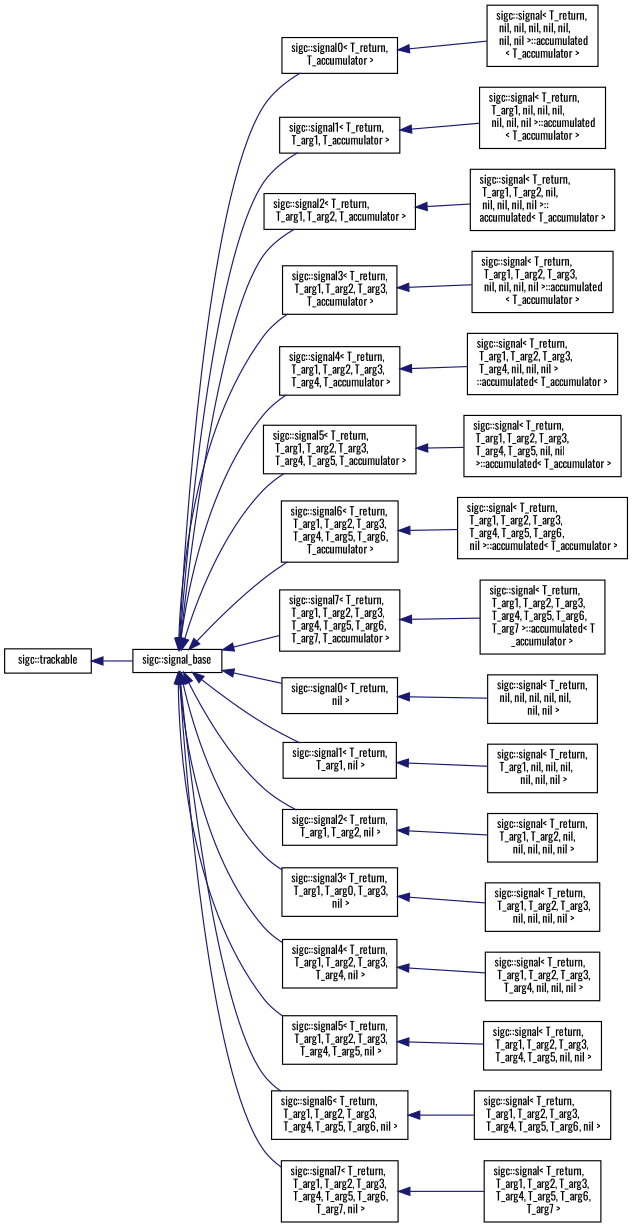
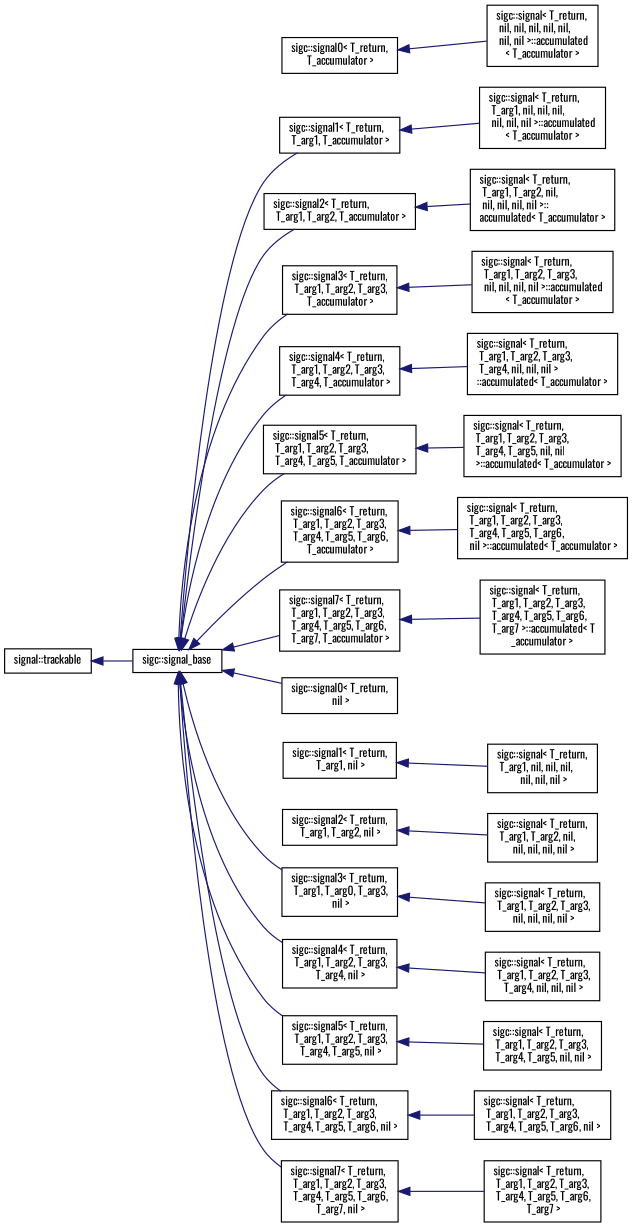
(206, 343) -> none
(48, 661) -> (48, 661)
(543, 699) -> none
(249, 714) -> none
(233, 755) -> none
